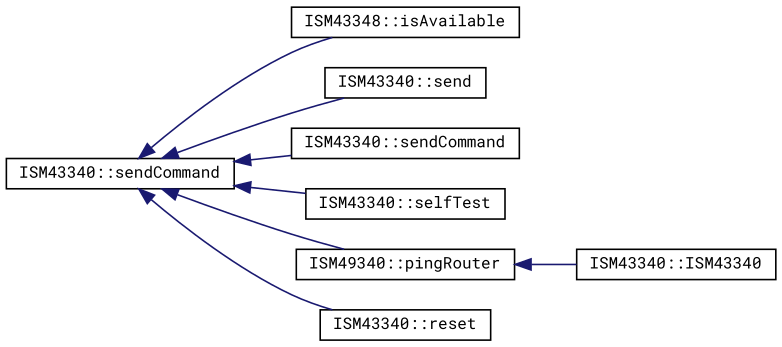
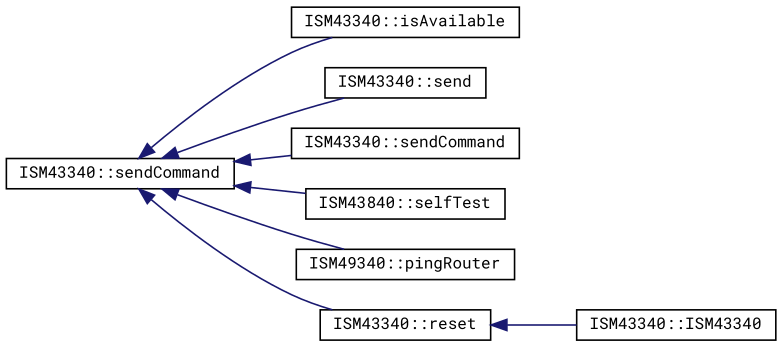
(405, 22) -> (405, 22)
(405, 204) -> (405, 204)
(554, 264) -> (542, 325)
